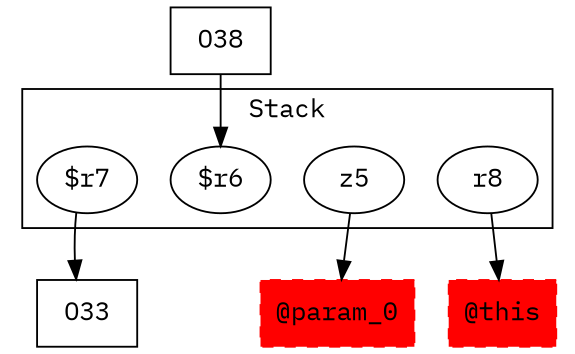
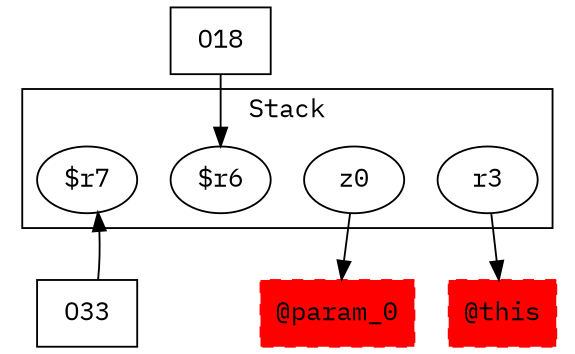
(221, 41) -> (221, 41)
(354, 180) -> (354, 180)
(488, 180) -> (488, 180)
(75, 240) -> (100, 255)
